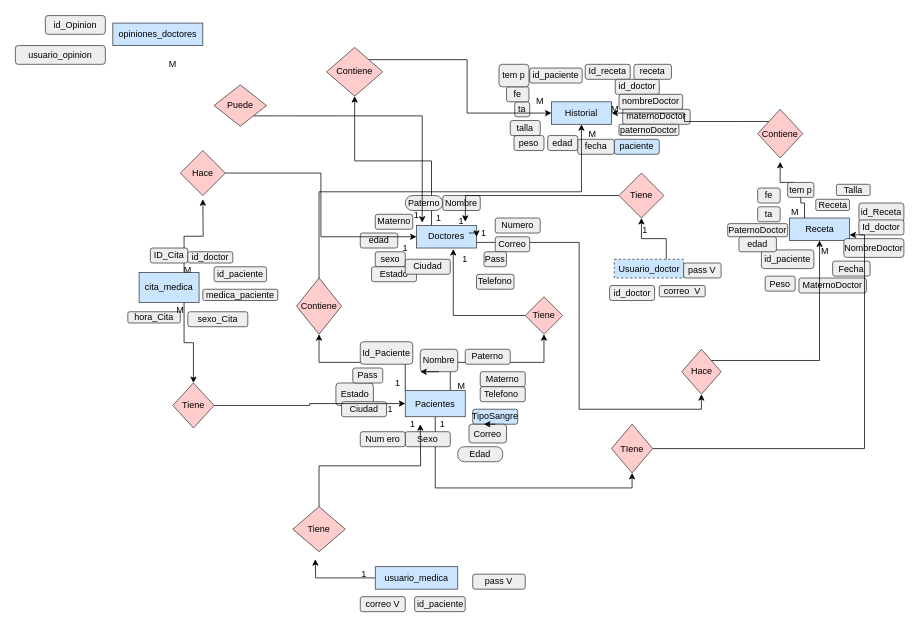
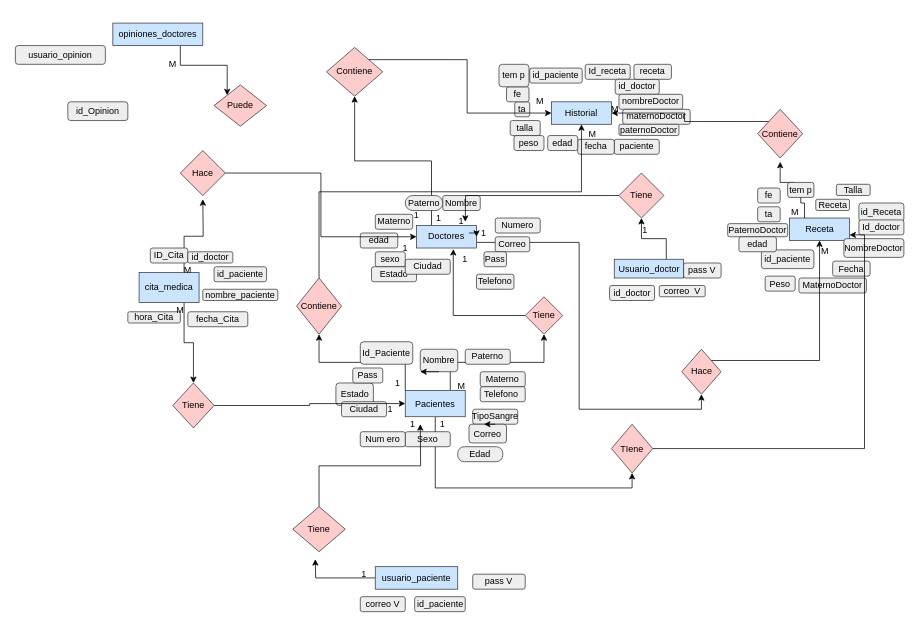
(75, 25) -> (98, 111)
none -> (207, 65)
(637, 147) -> (637, 147)
(422, 155) -> none
(649, 269) -> (649, 269)
(240, 295) -> (240, 295)
(218, 319) -> (218, 319)
(495, 417) -> (495, 417)
(417, 578) -> (417, 578)
